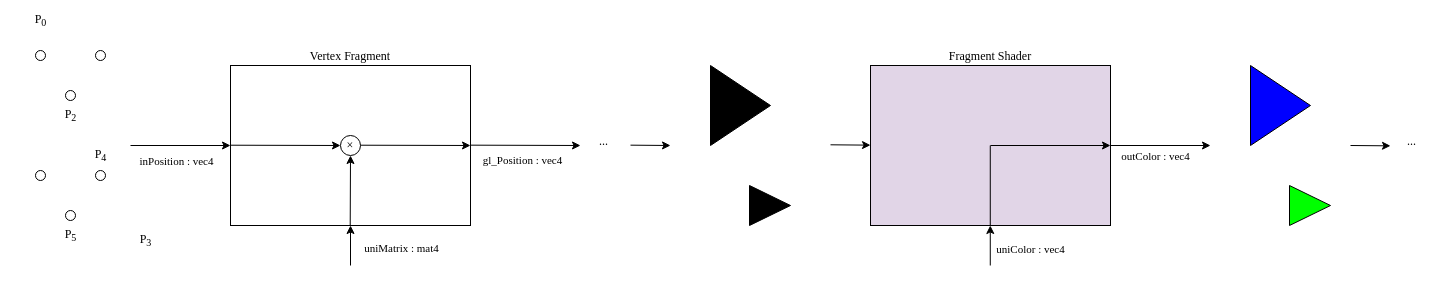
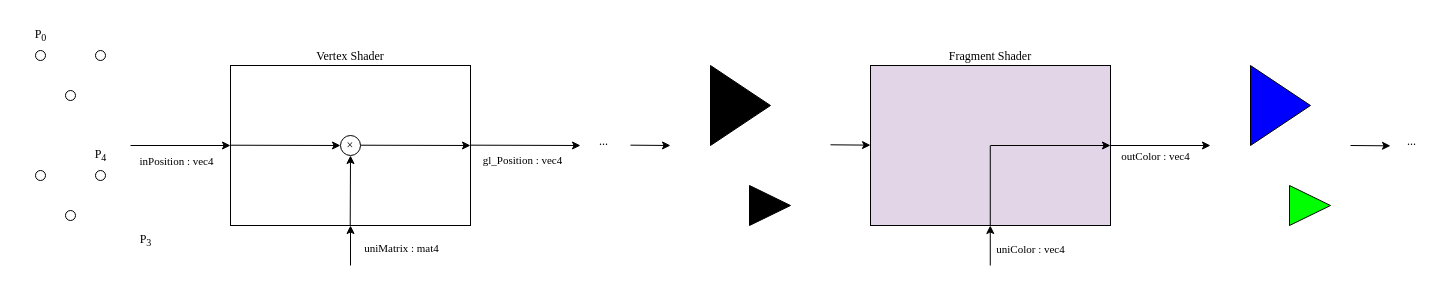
(41, 21) -> (41, 36)
(351, 55) -> (351, 55)
(71, 116) -> none
(71, 236) -> none
